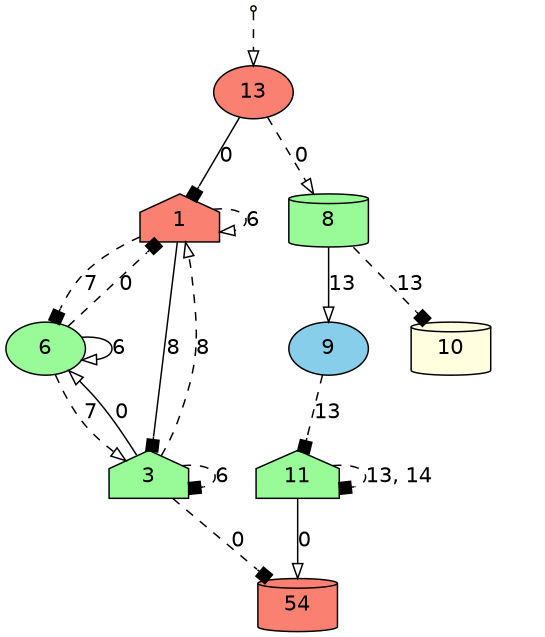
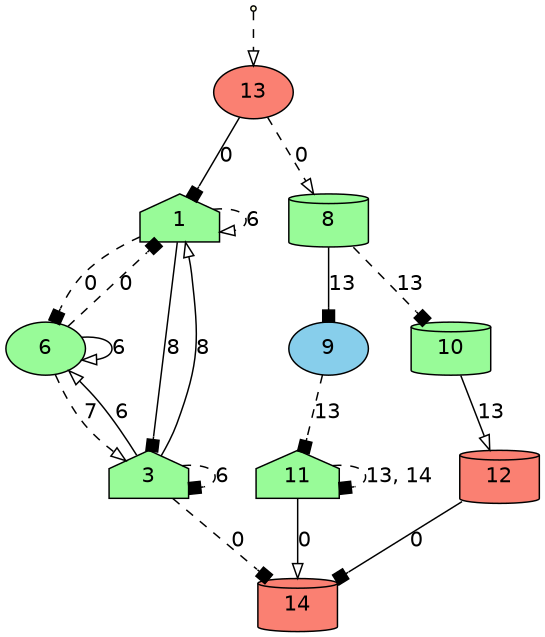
(180, 220) -> (180, 220)
(329, 277) -> (329, 277)
(91, 285) -> (91, 285)
(451, 349) -> (451, 349)
(195, 359) -> (195, 359)
(122, 413) -> (122, 413)
none -> (500, 477)
(298, 605) -> (298, 605)
